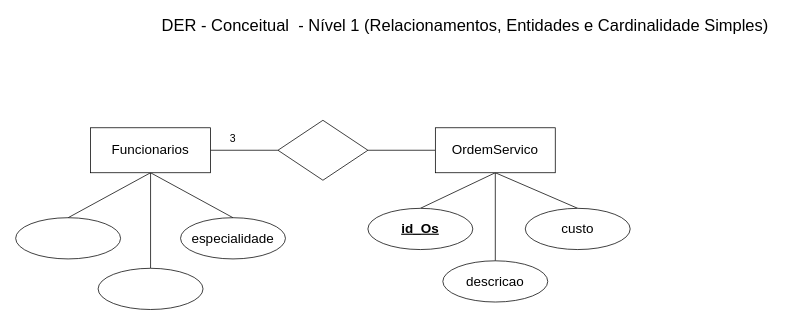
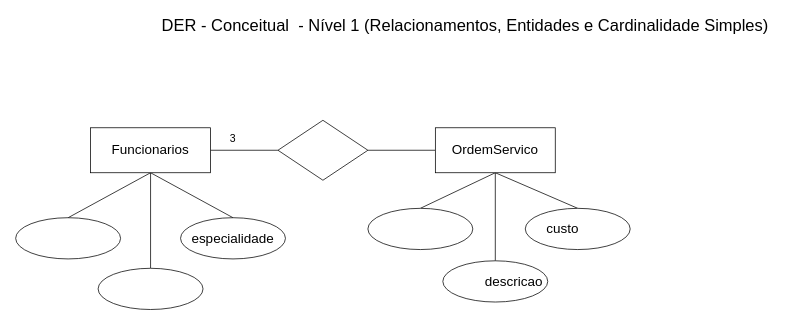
(420, 229) -> none
(578, 229) -> (563, 229)
(495, 282) -> (514, 282)
